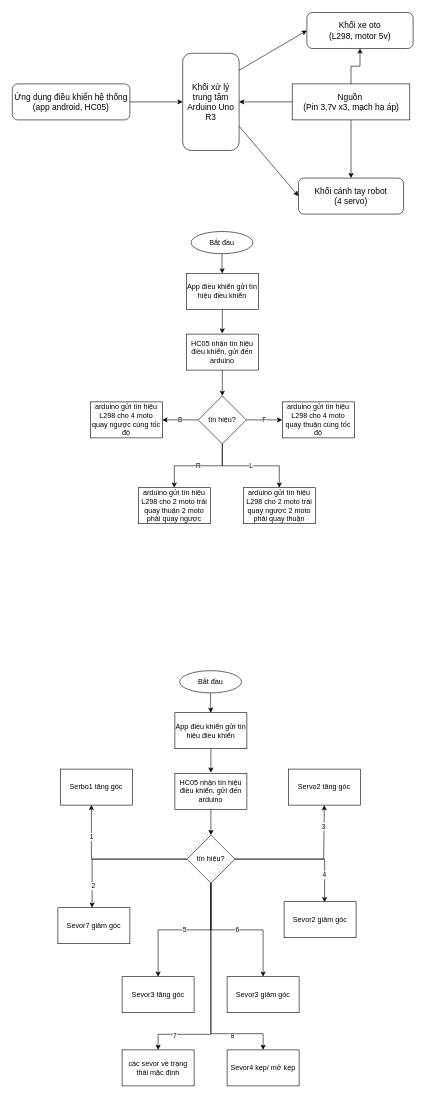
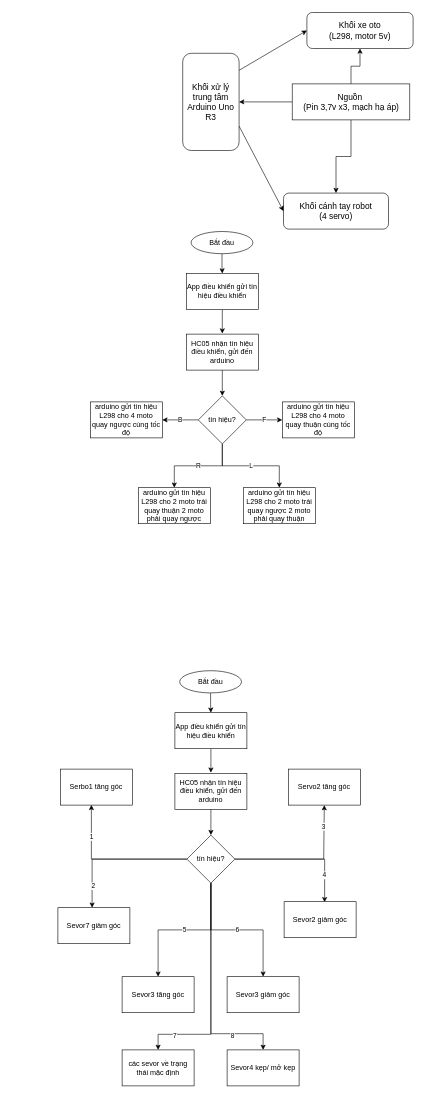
(71, 102) -> none
(177, 102) -> none
(351, 196) -> (336, 211)
